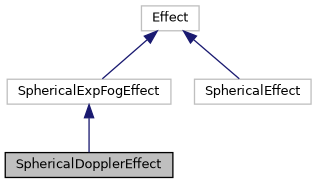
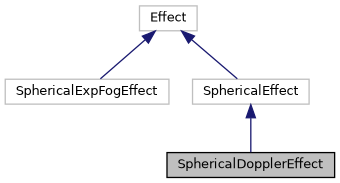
(89, 135) -> (251, 135)
